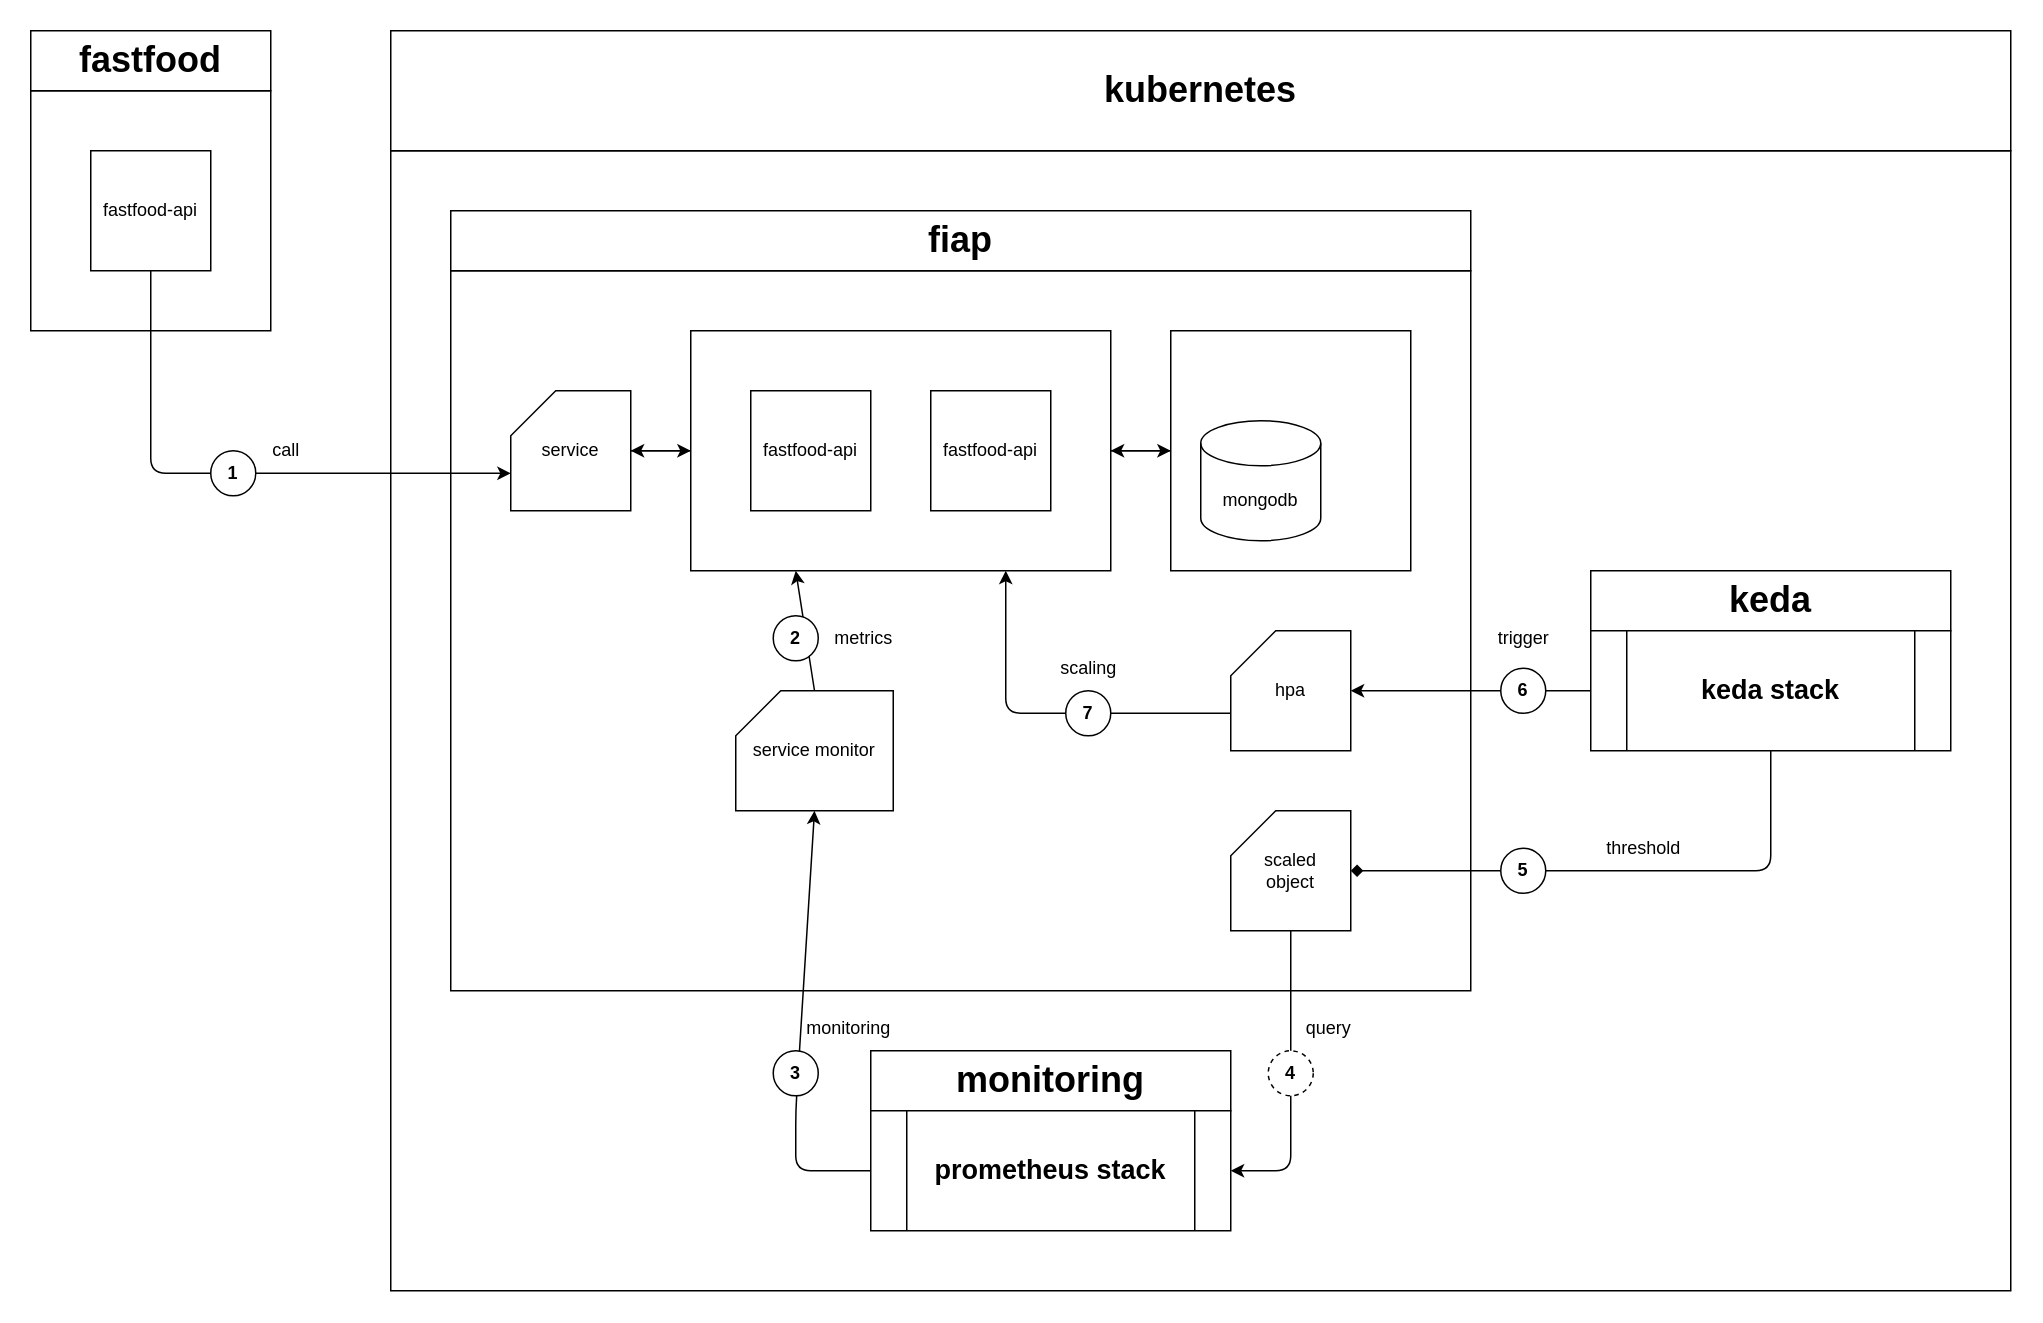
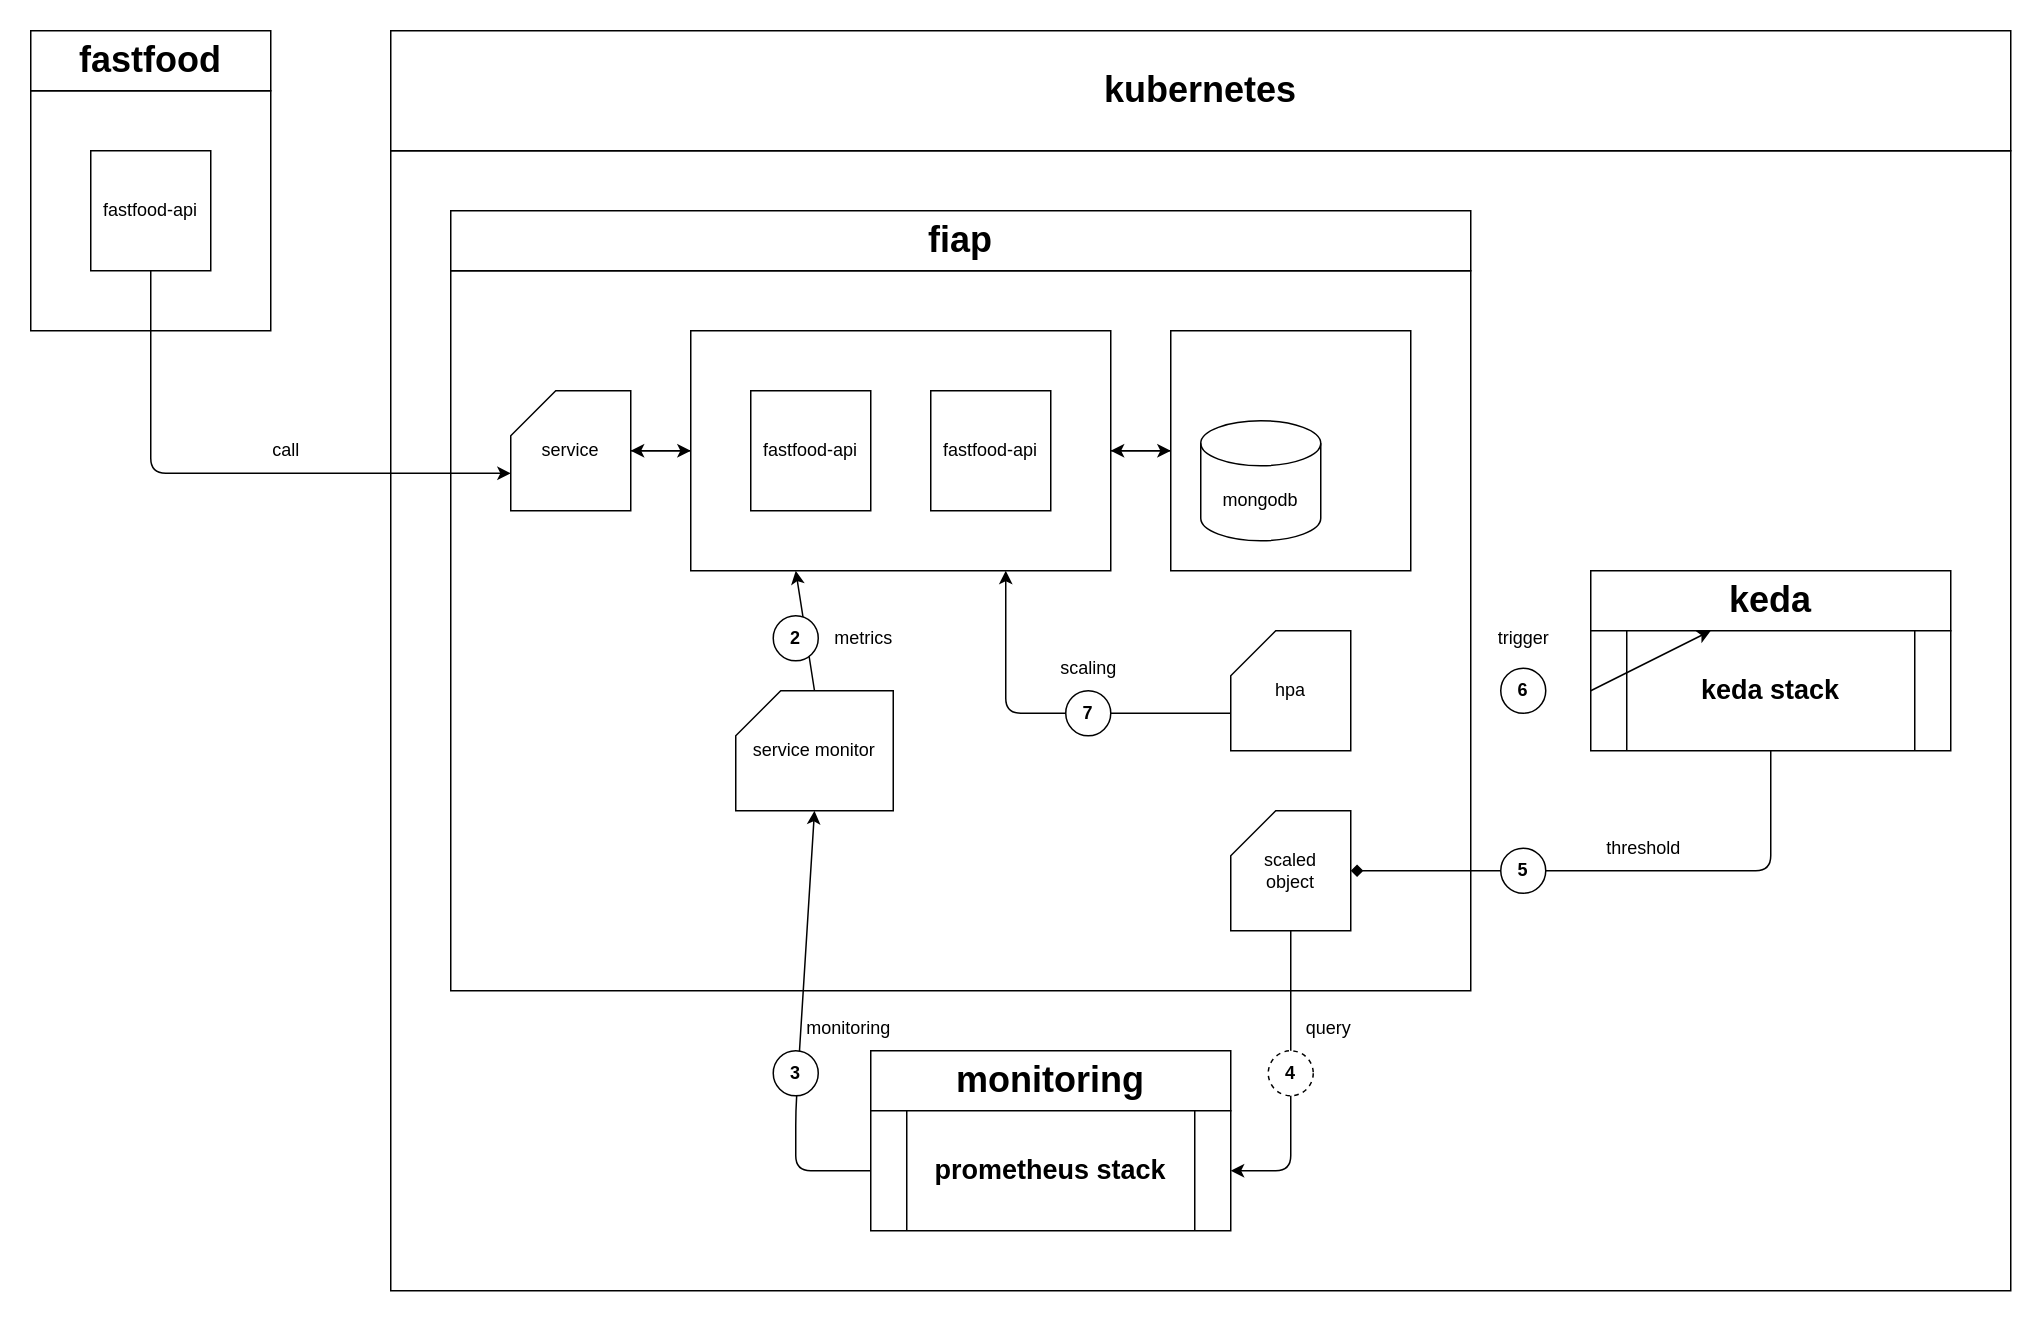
(233, 473) -> none
(1430, 691) -> (1646, 663)
